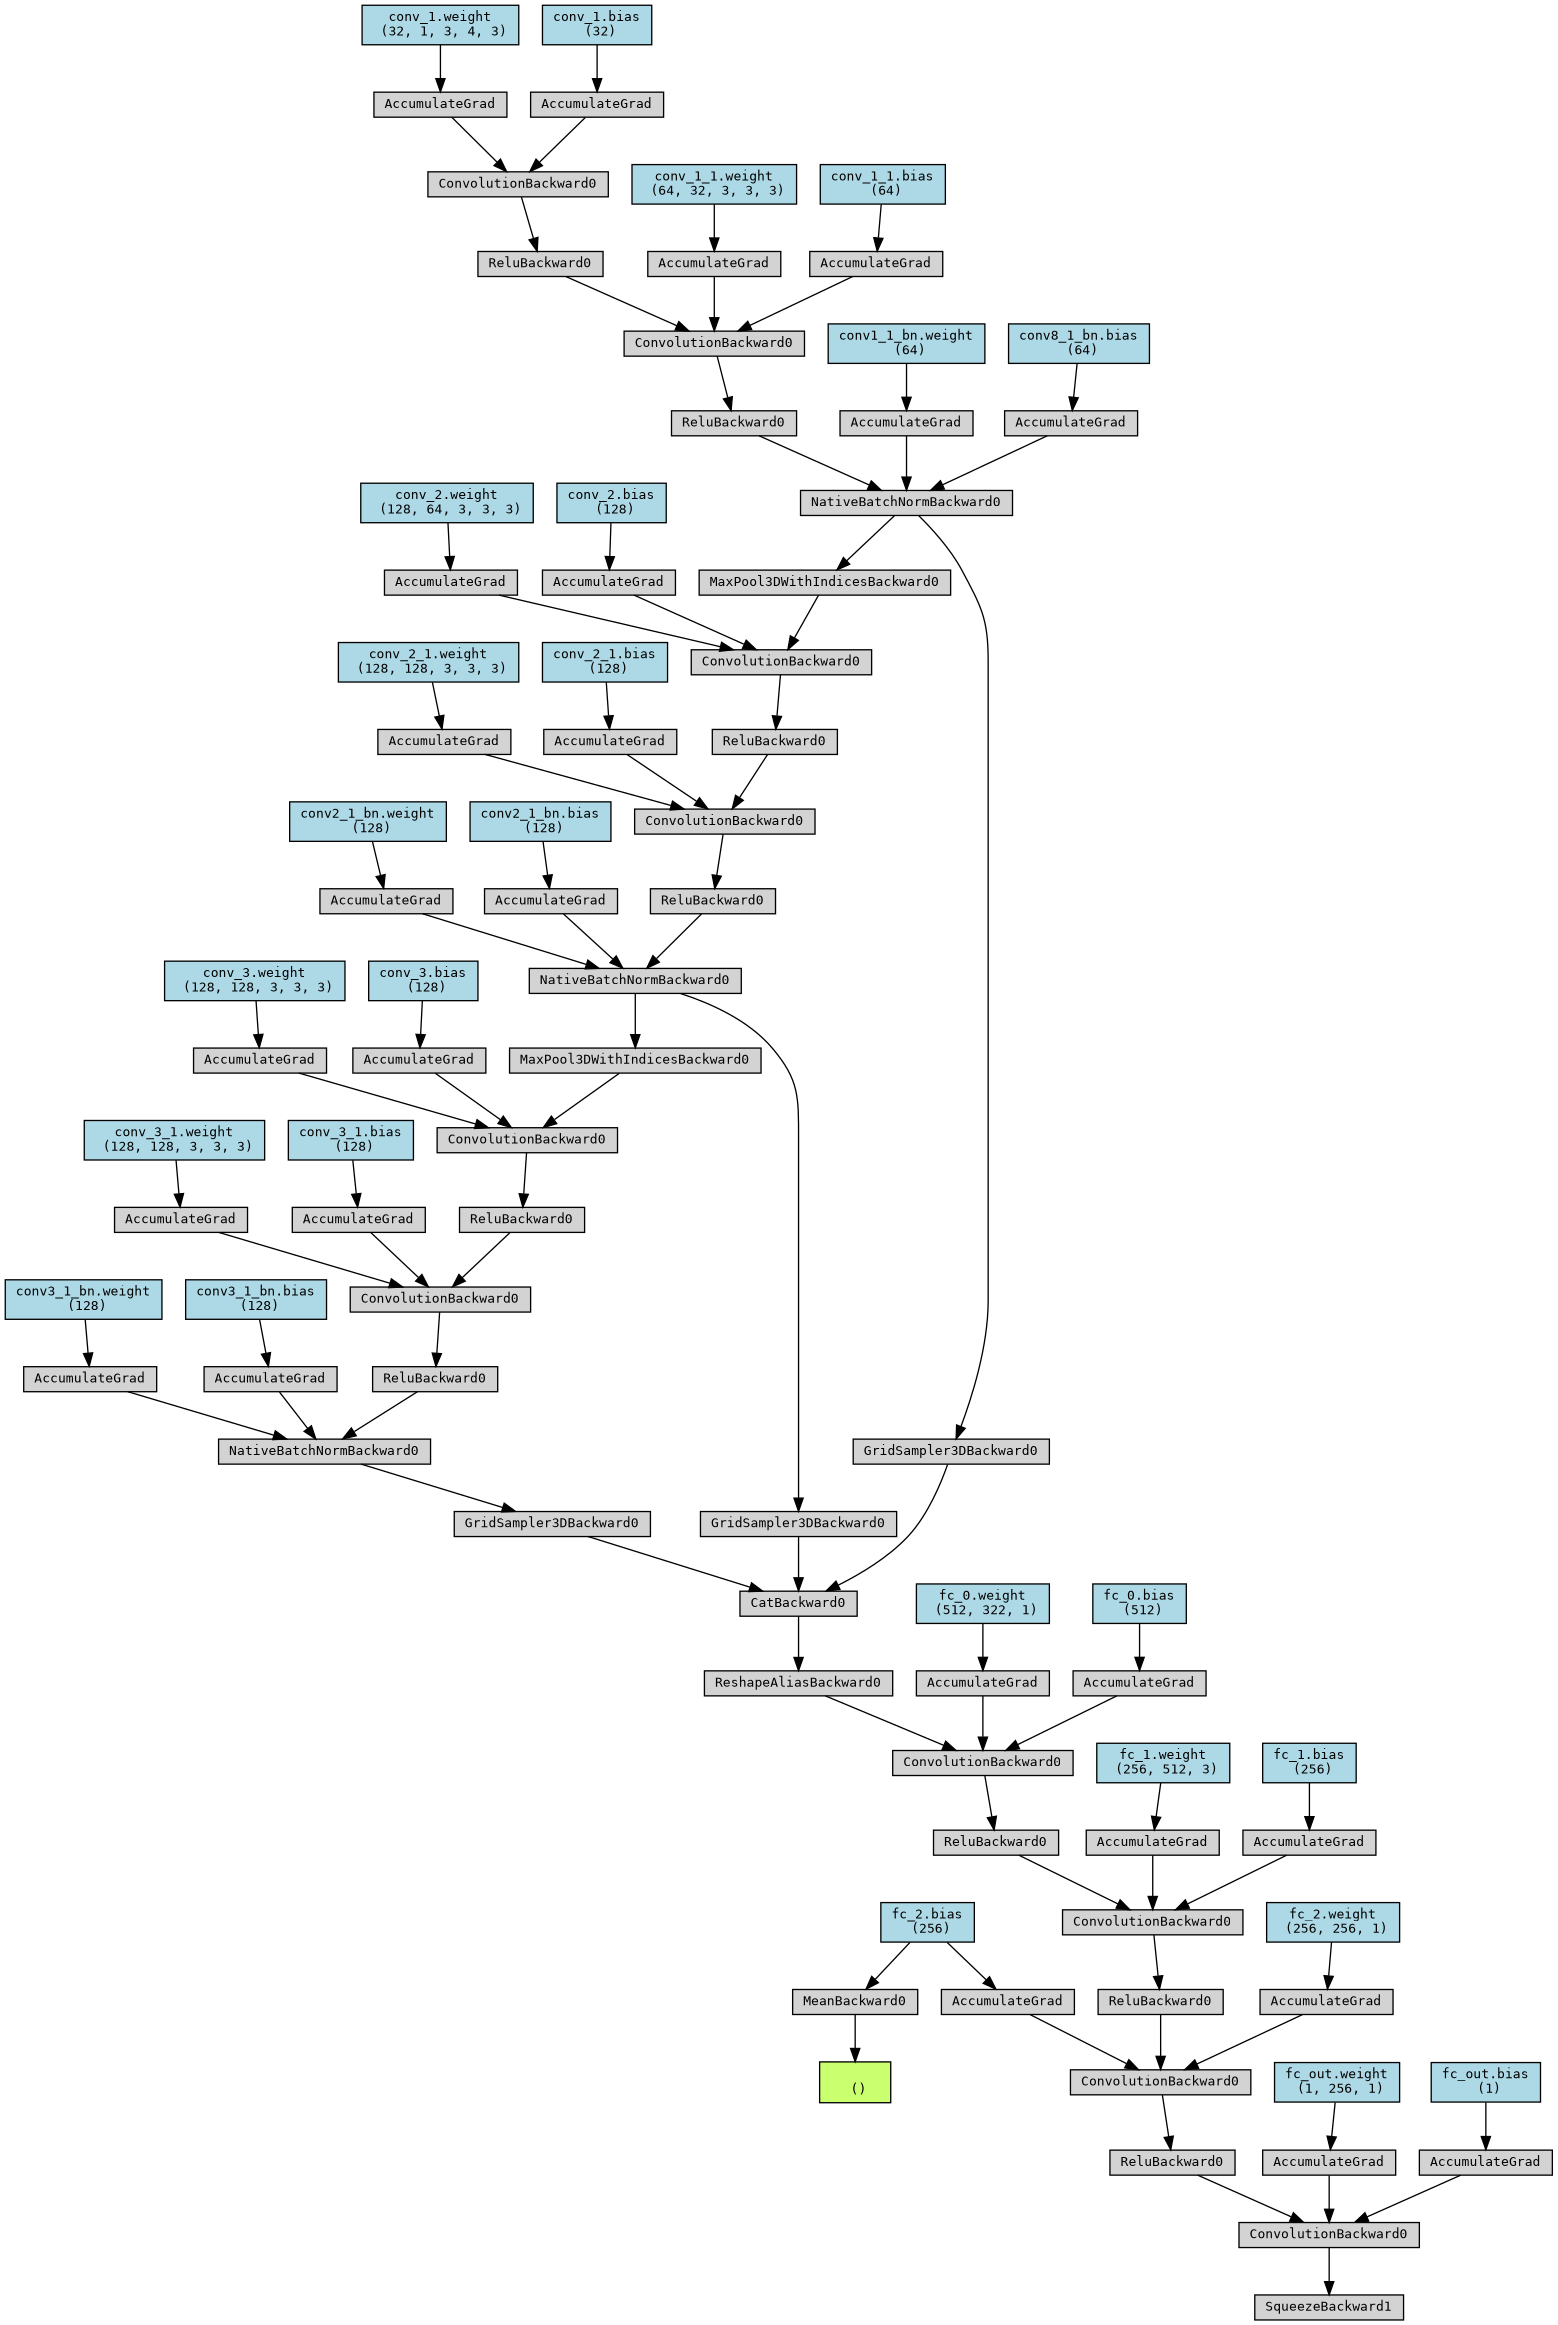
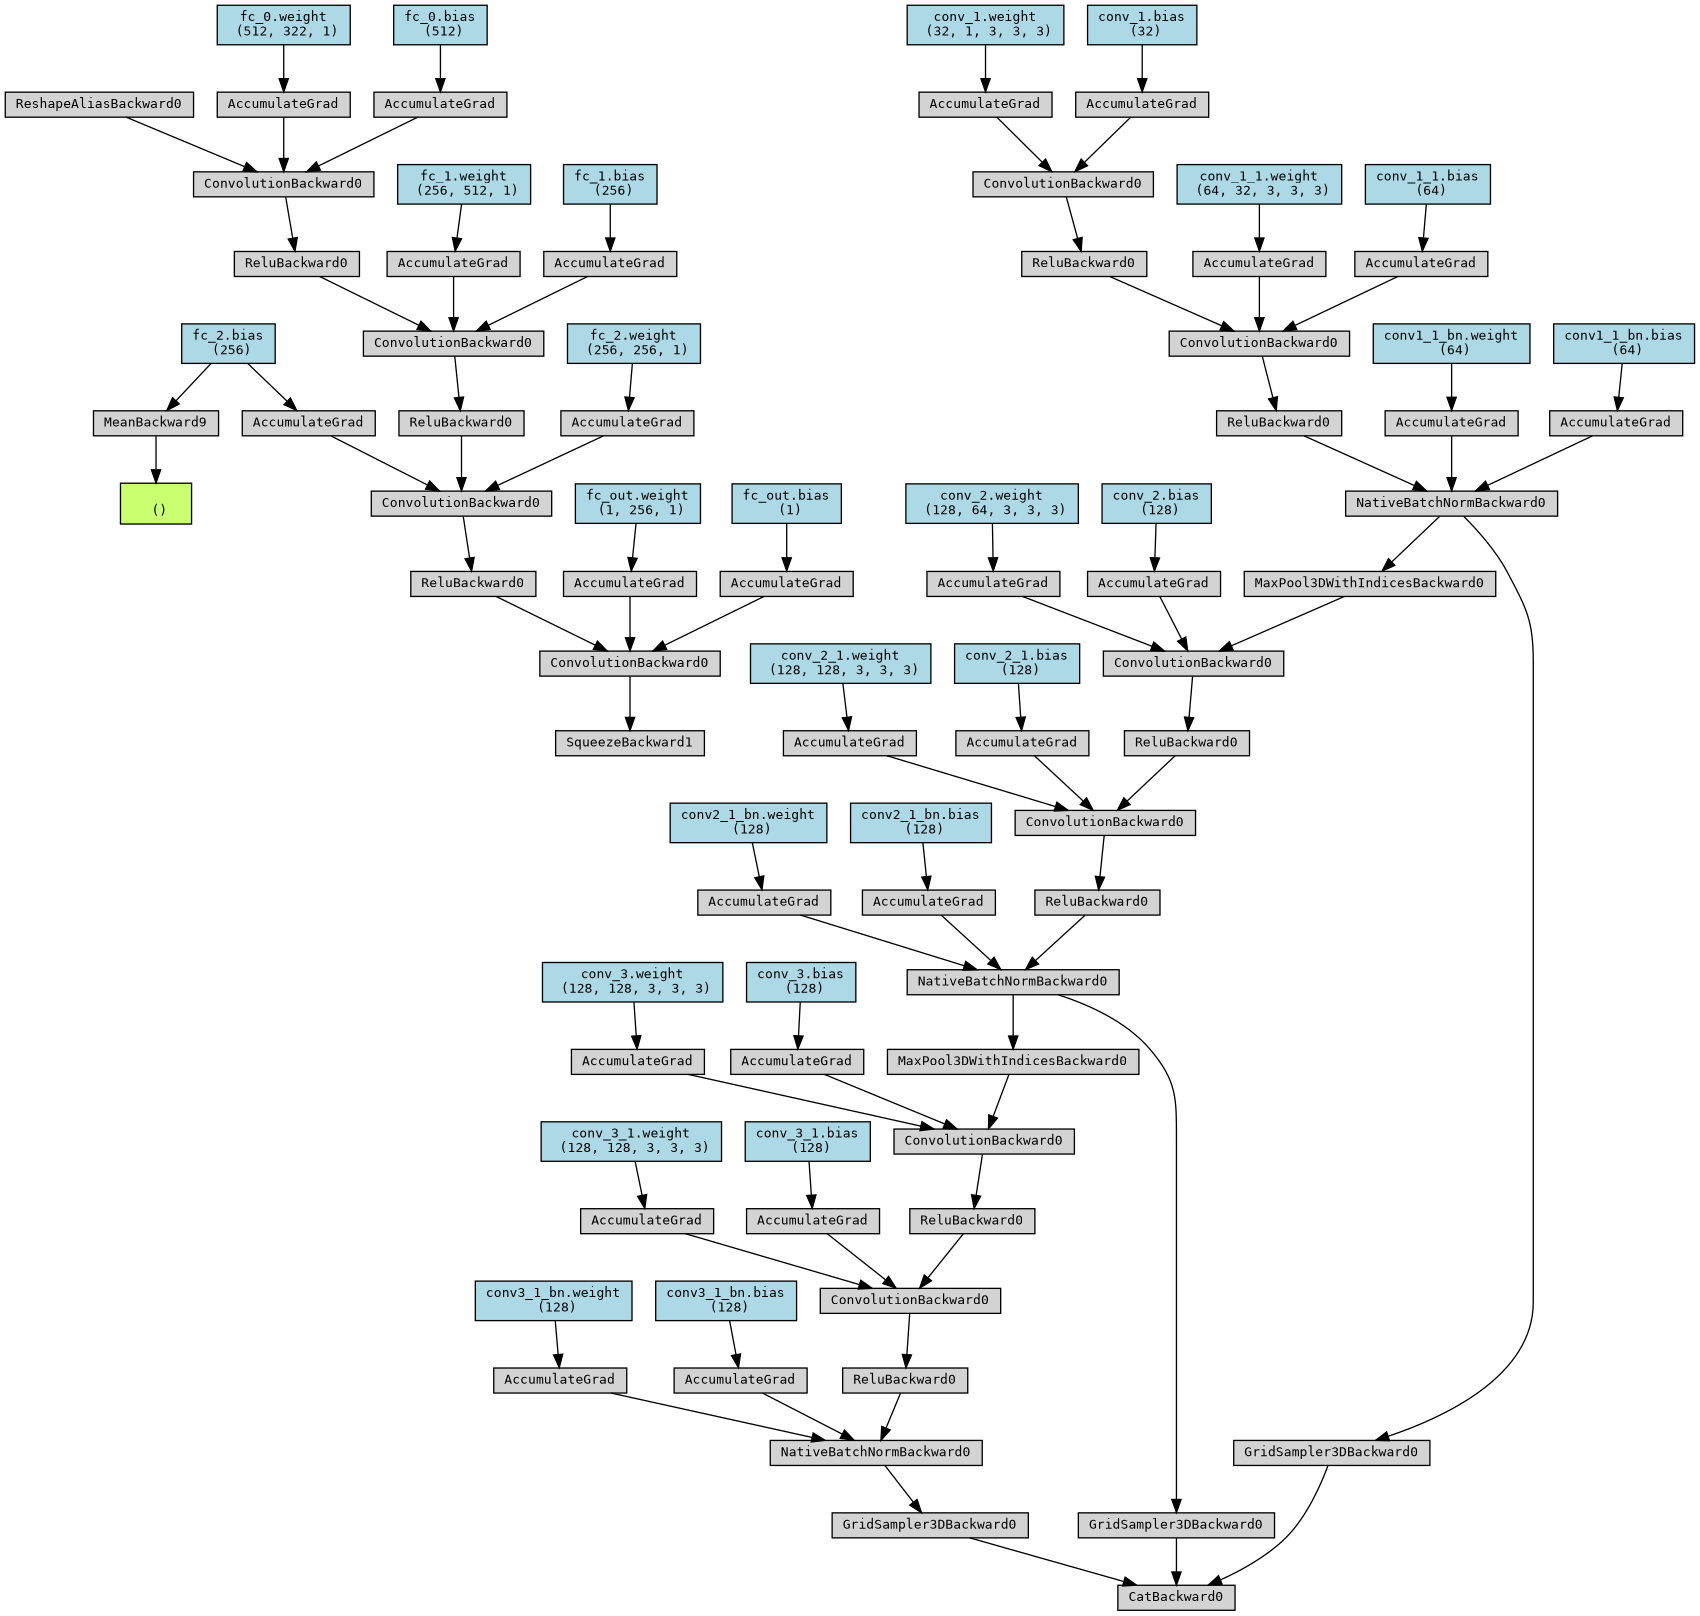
(440, 25) -> (986, 25)
(1079, 344) -> (1624, 344)
(799, 1637) -> none
(1163, 1763) -> (464, 184)
(855, 2002) -> (156, 423)
